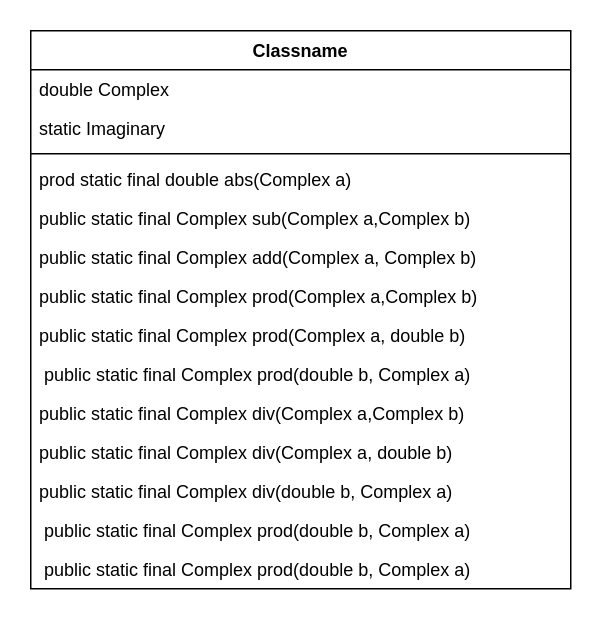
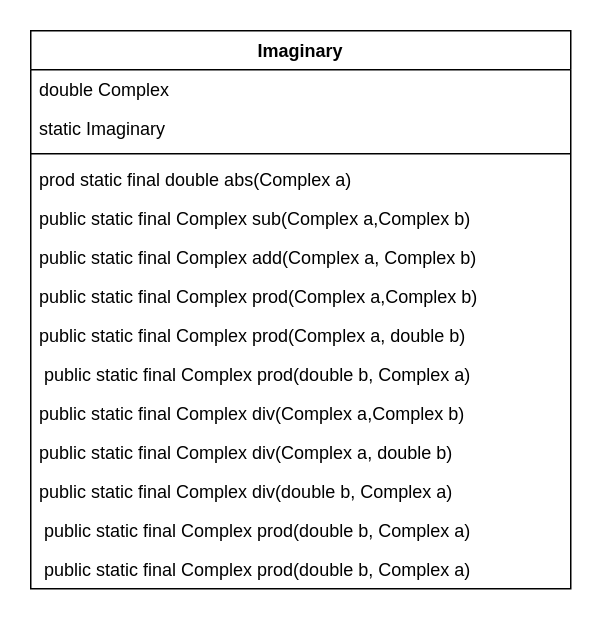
(300, 51) -> (300, 51)
